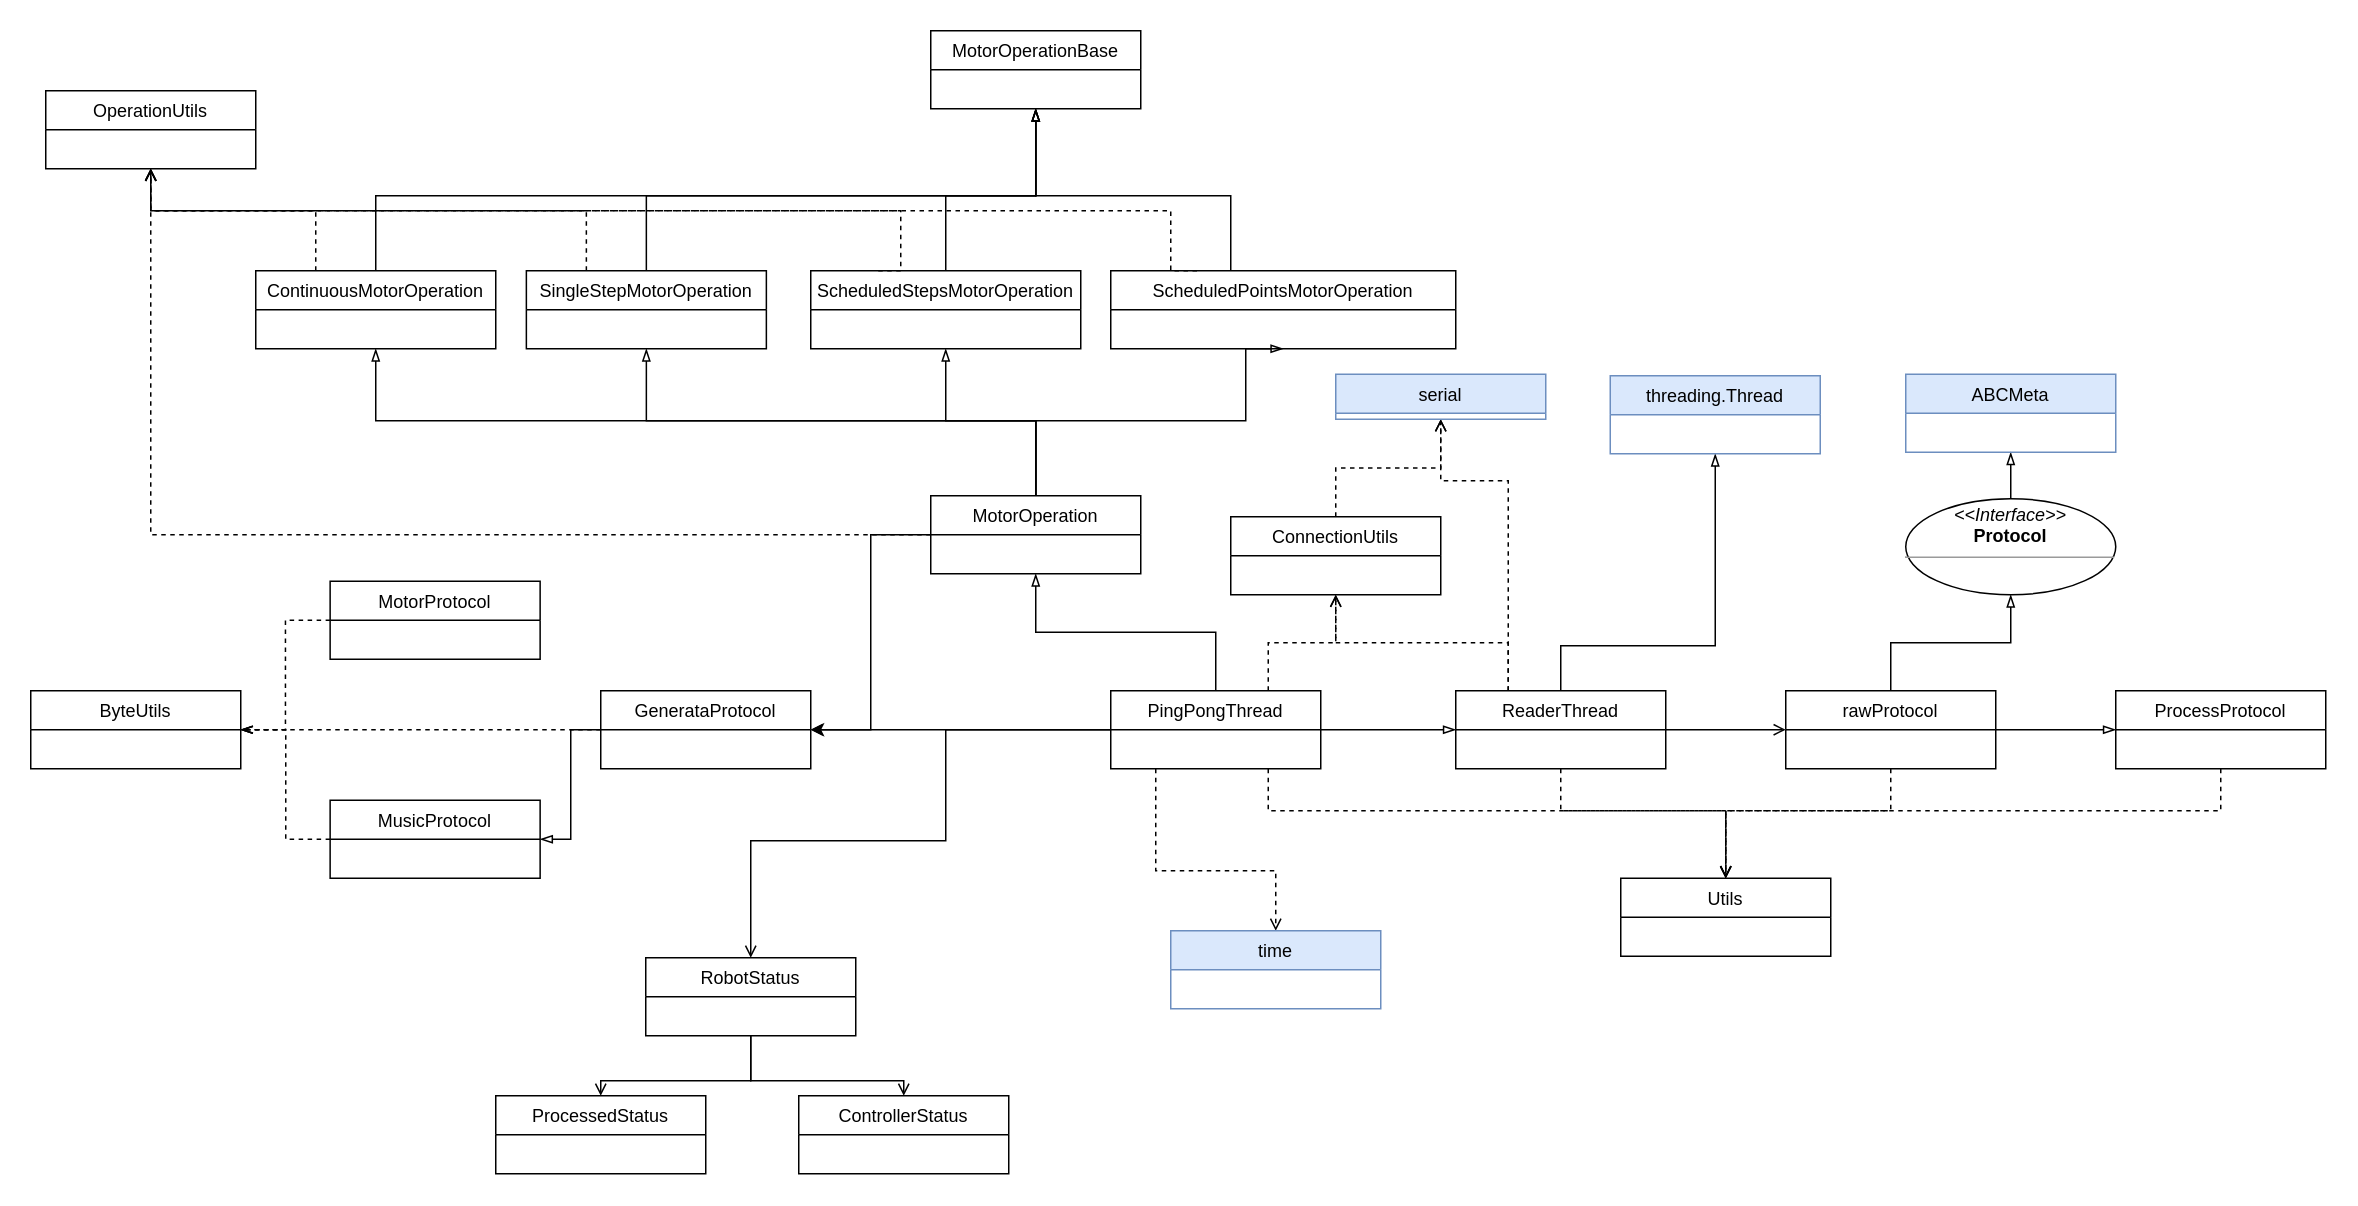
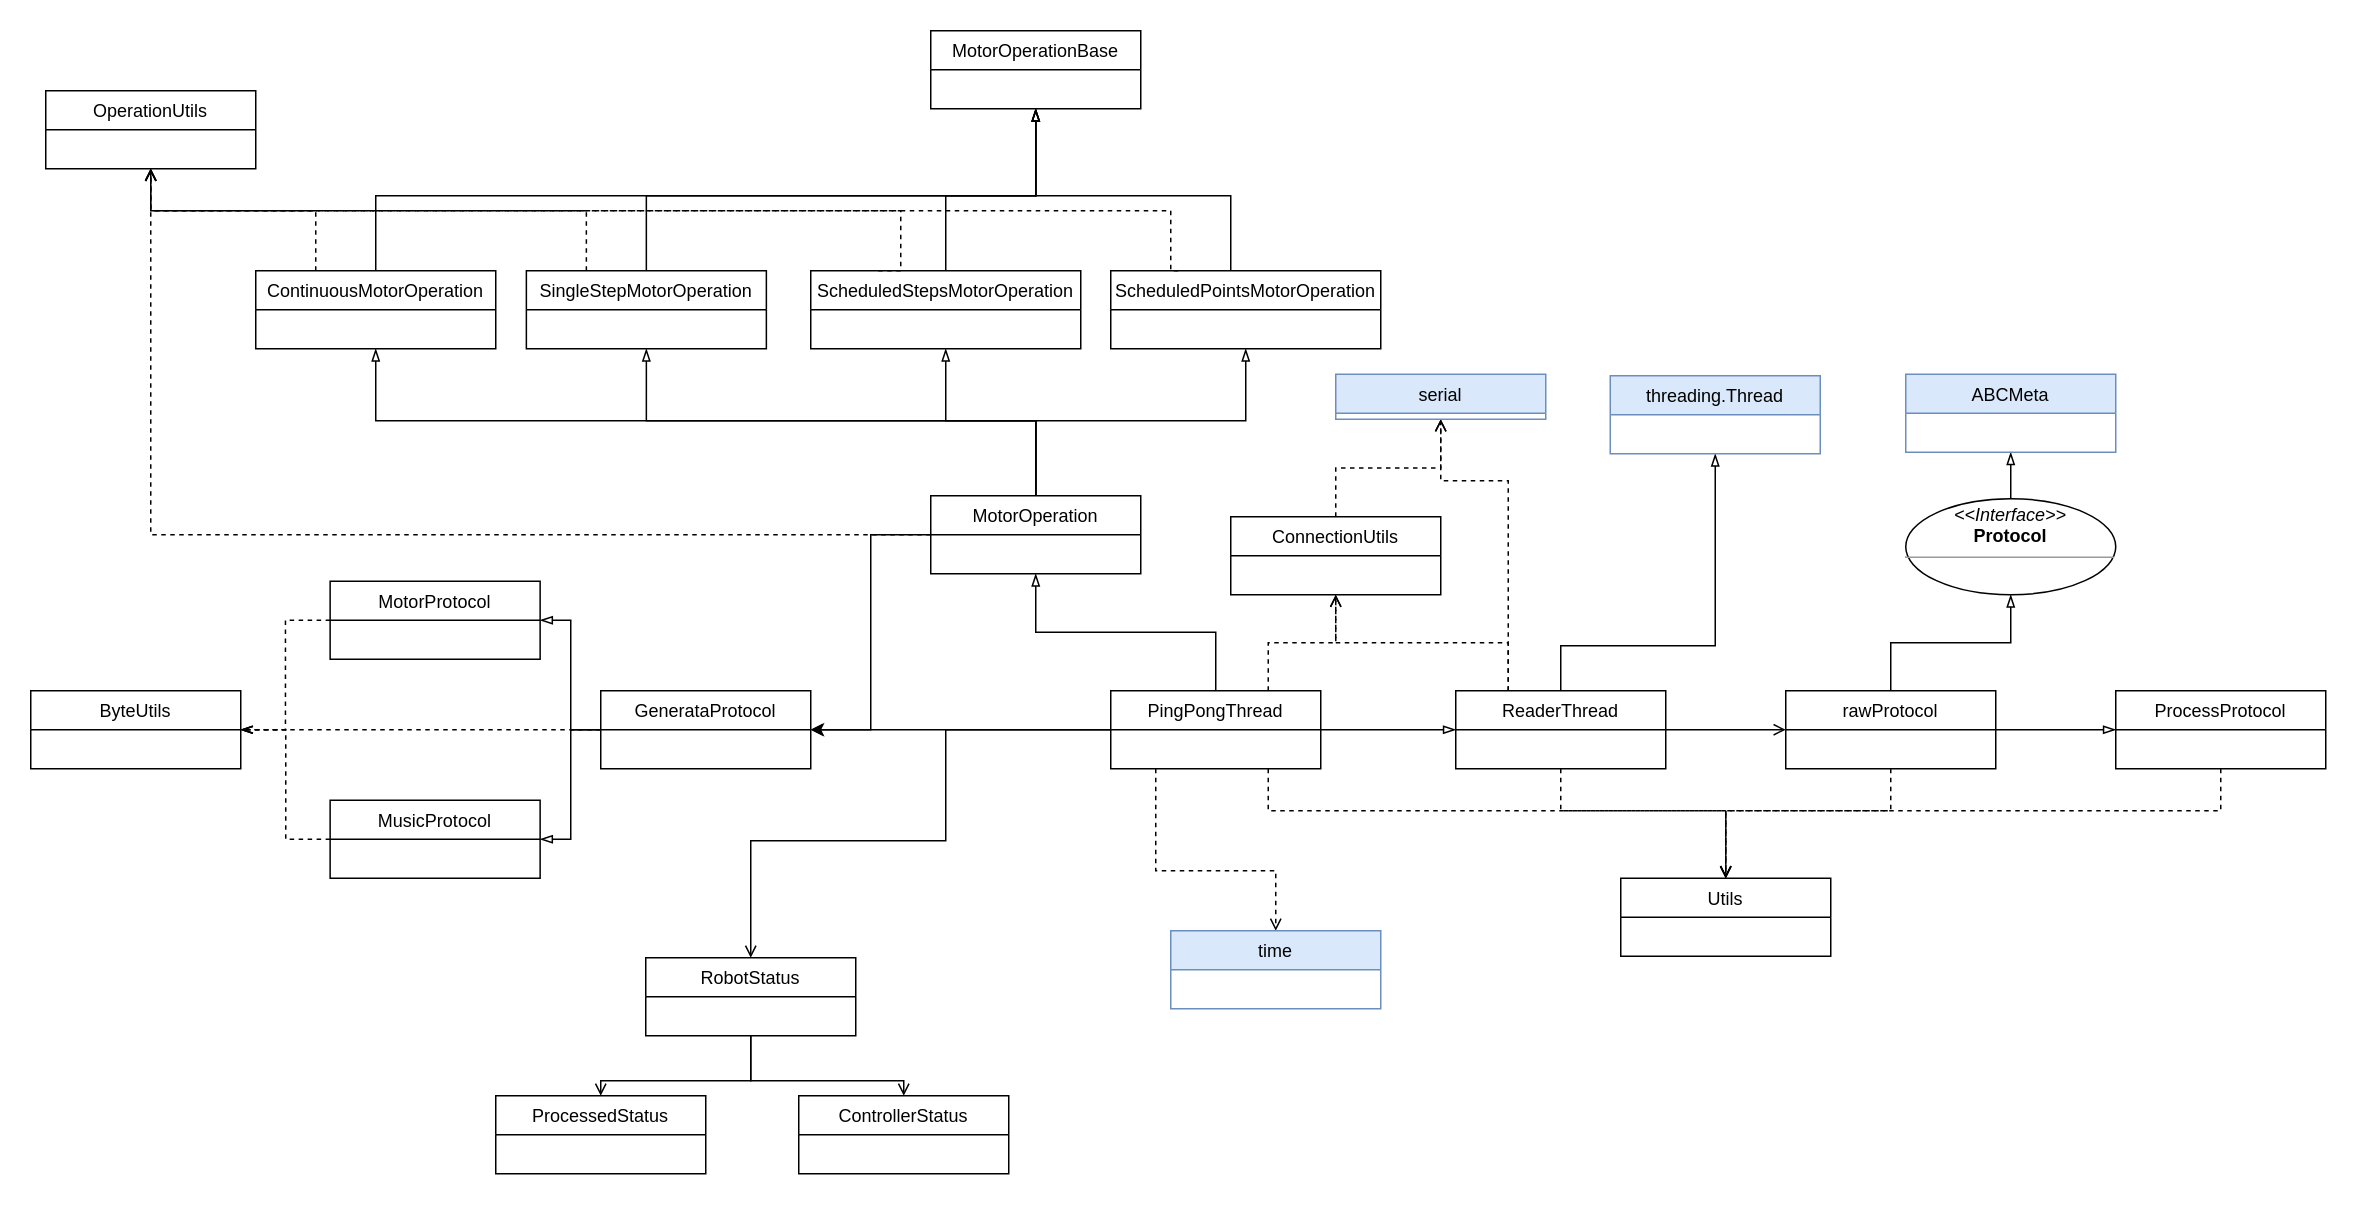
(1283, 310) -> (1246, 310)
none -> (571, 664)
